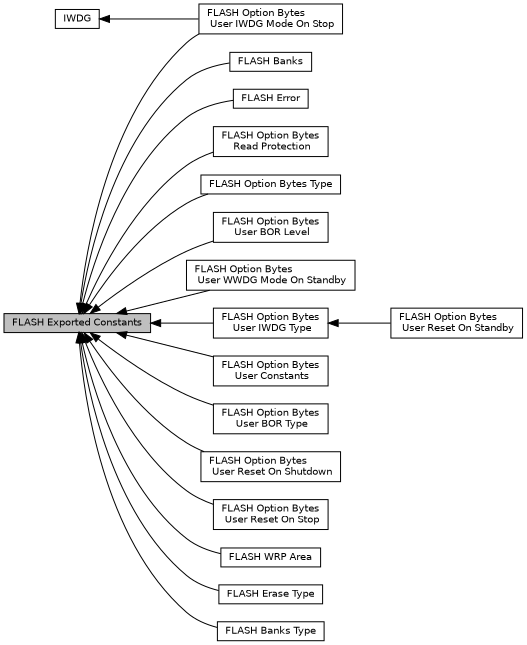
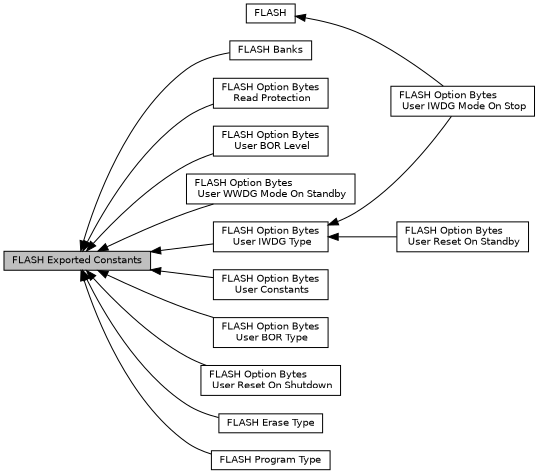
(77, 19) -> (271, 13)
(271, 99) -> none
(115, 157) -> (401, 176)
(271, 184) -> none
(271, 515) -> none
(271, 557) -> none
(271, 631) -> (271, 460)
